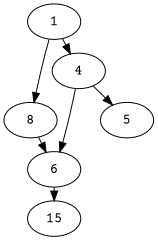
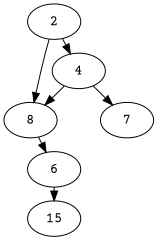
(54, 22) -> (54, 22)
(70, 116) -> (58, 92)
(127, 120) -> (127, 120)
